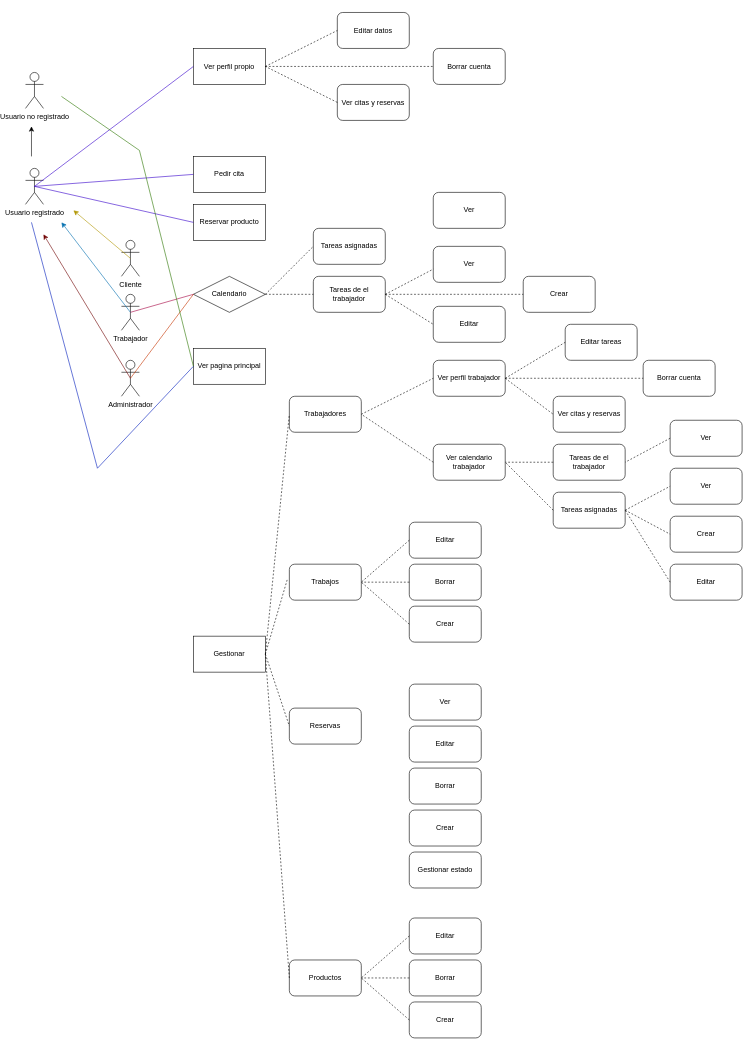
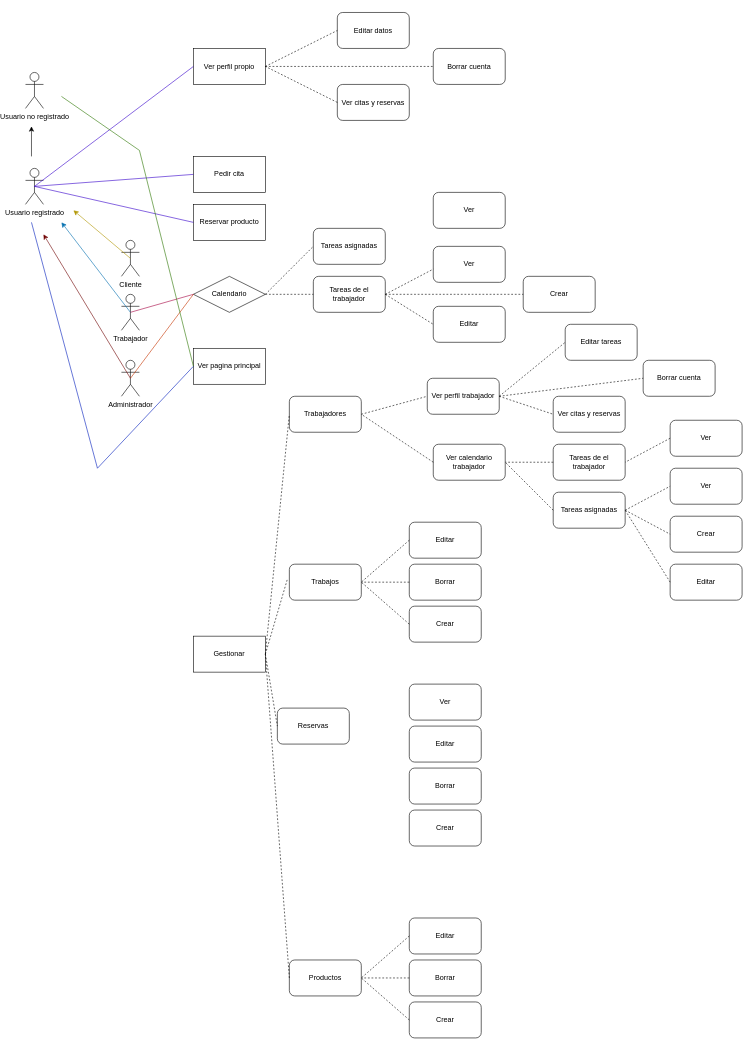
(470, 378) -> (464, 396)
(326, 726) -> (314, 726)
(446, 870) -> none
